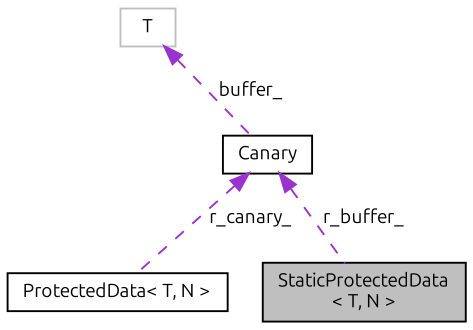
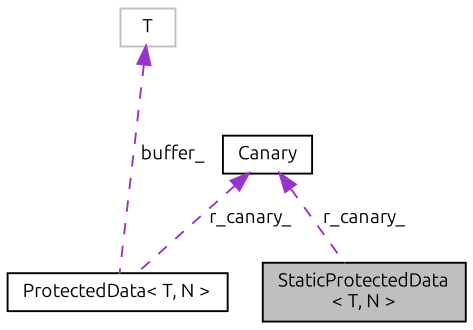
(215, 98) -> (132, 169)
(362, 218) -> (362, 218)
